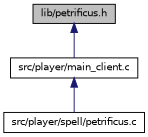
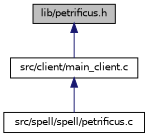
(74, 68) -> (74, 68)
(74, 122) -> (74, 122)
